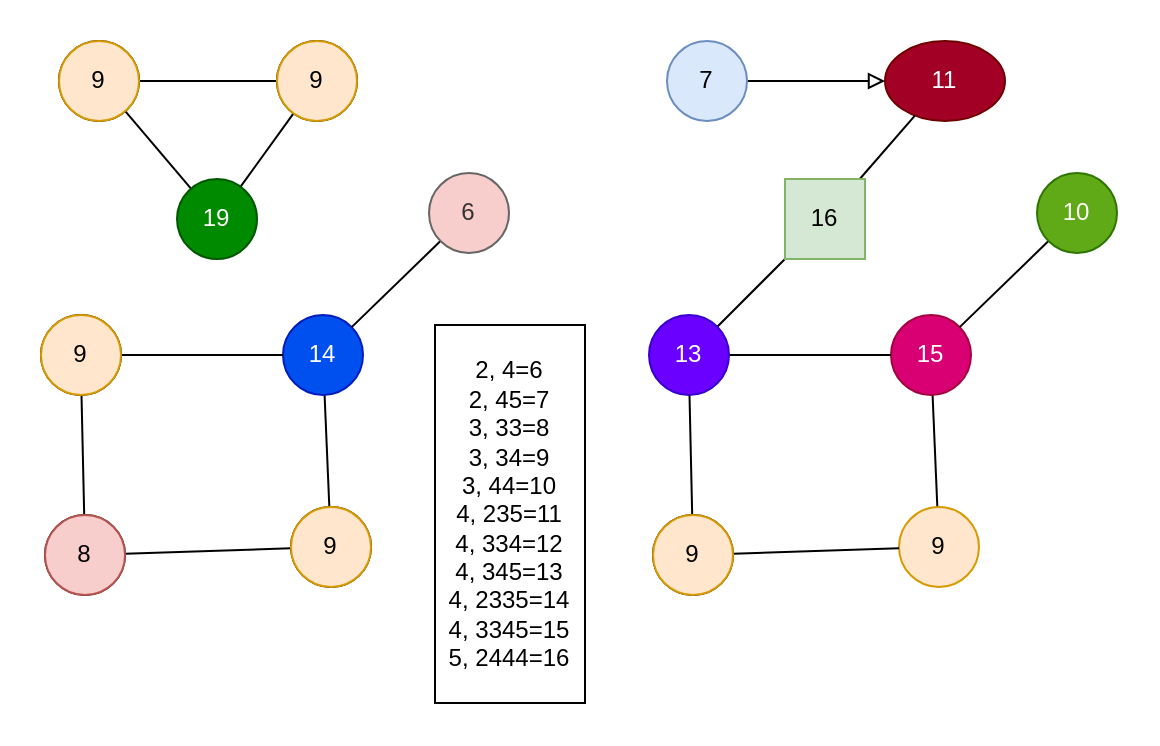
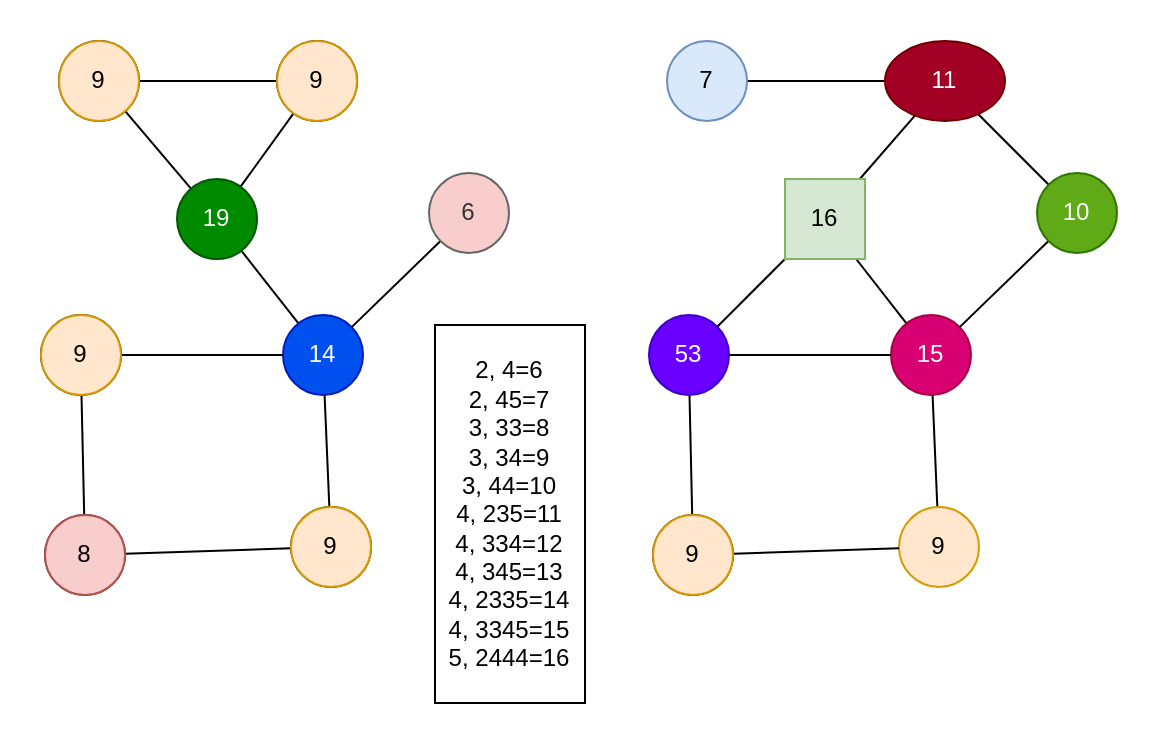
(867, 81) -> (874, 81)
none -> (1013, 149)
none -> (270, 287)
none -> (881, 291)
(689, 355) -> (689, 355)
